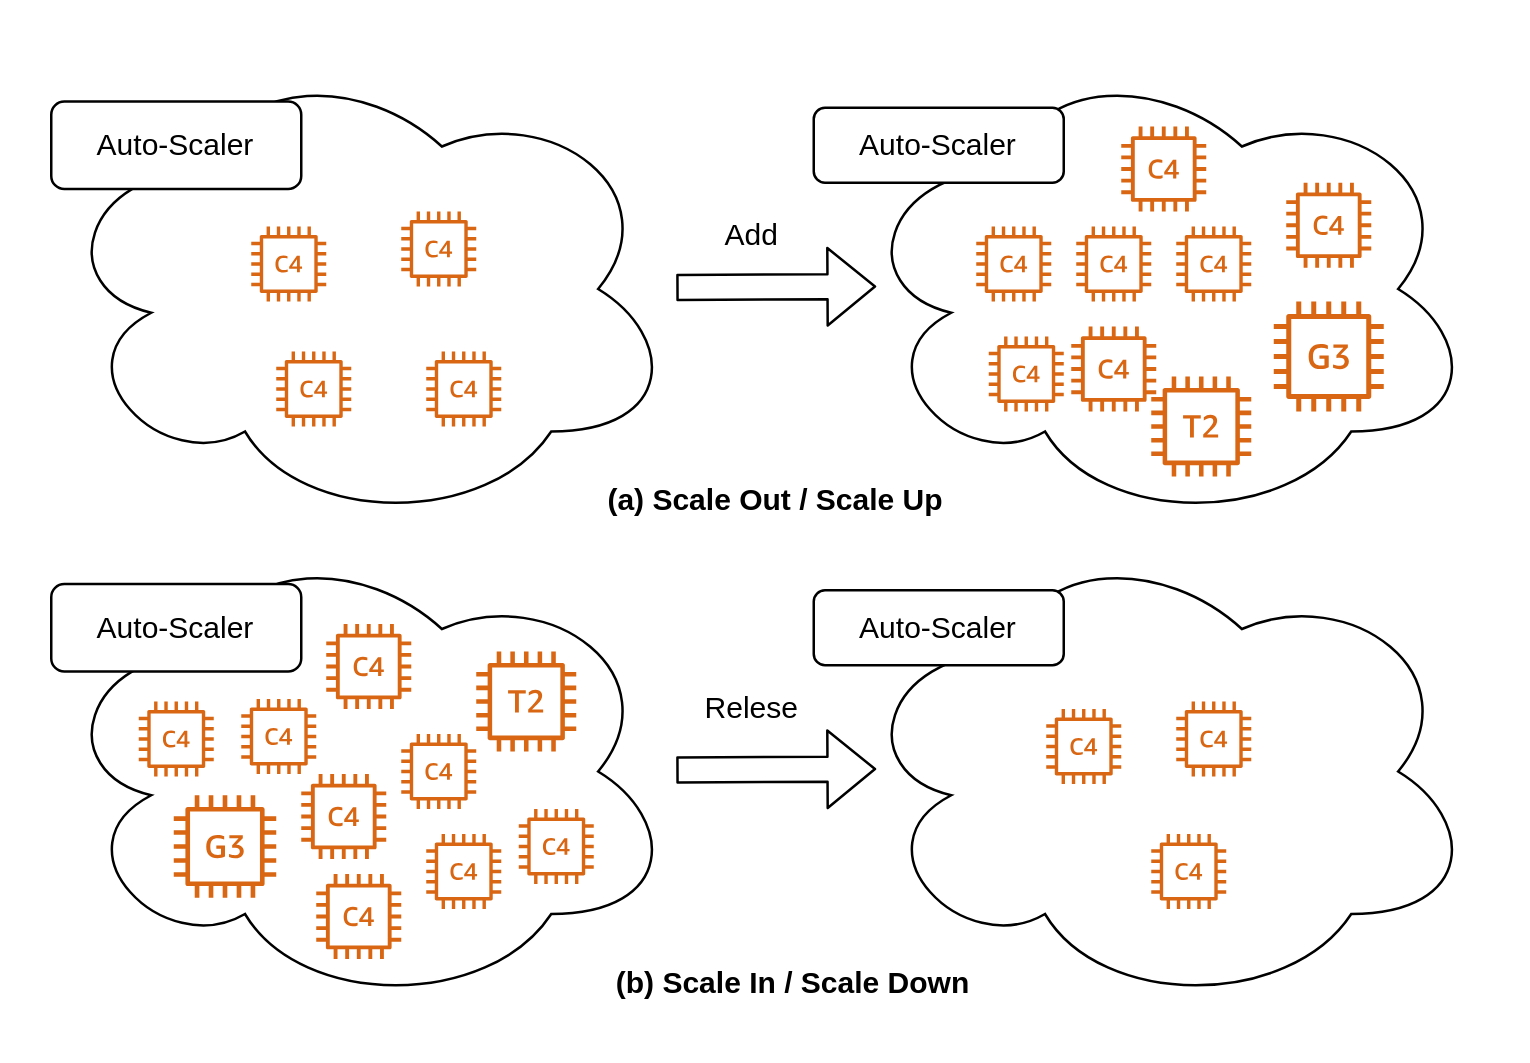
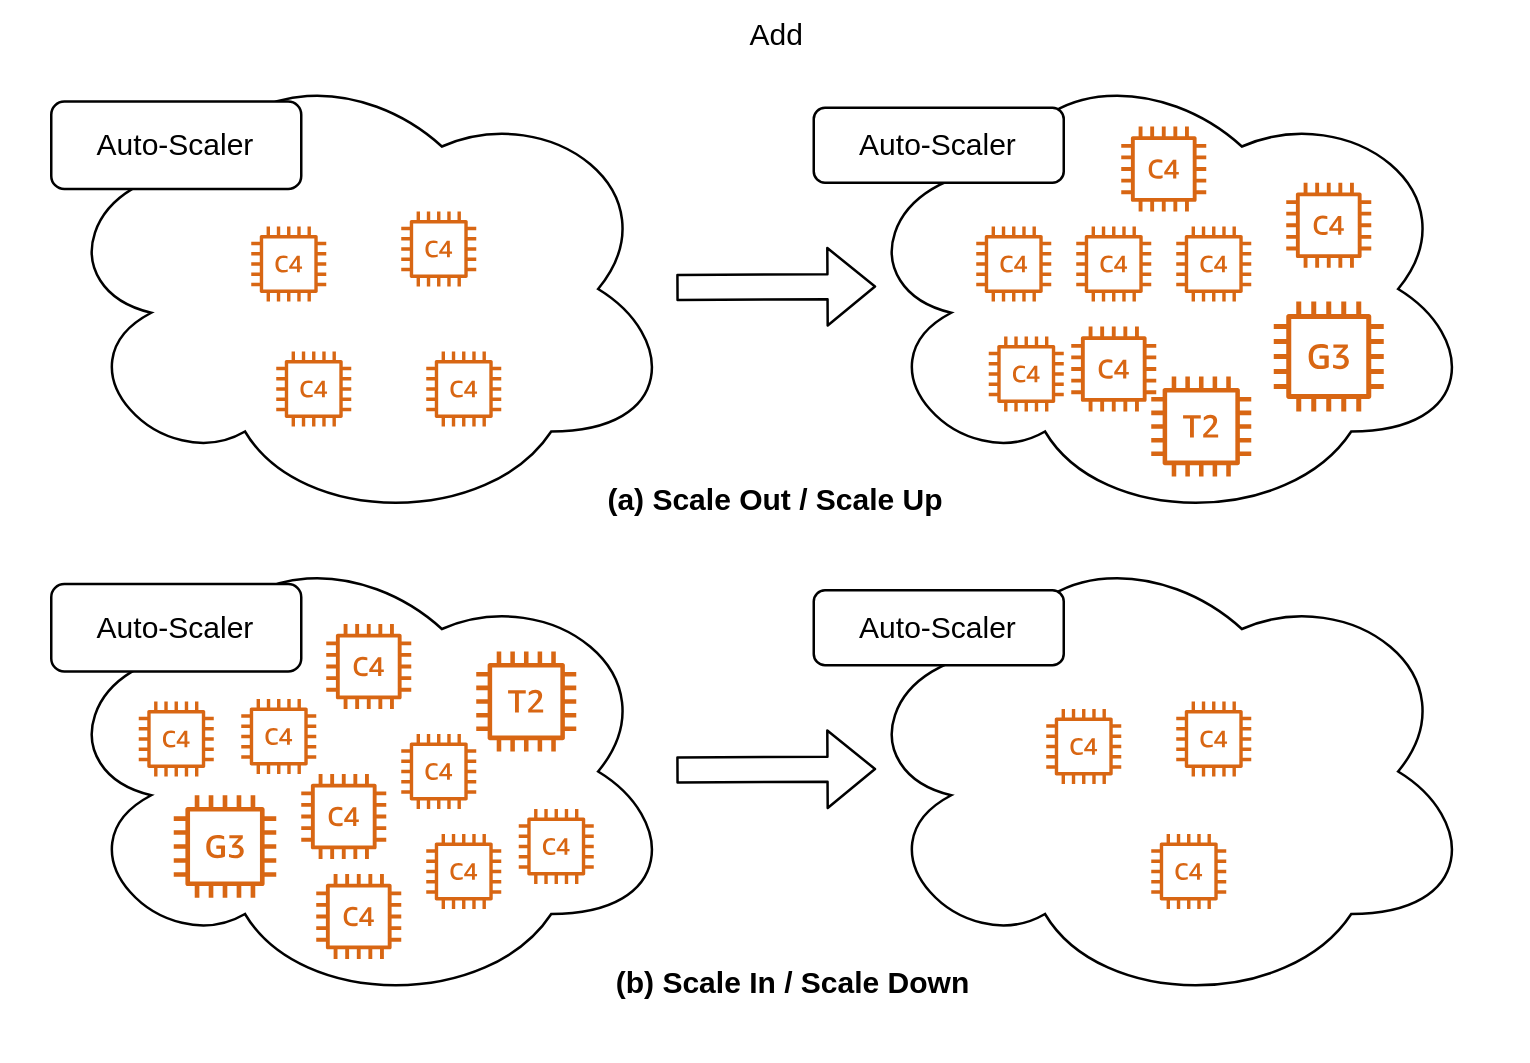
(751, 236) -> (776, 36)
(751, 709) -> none
